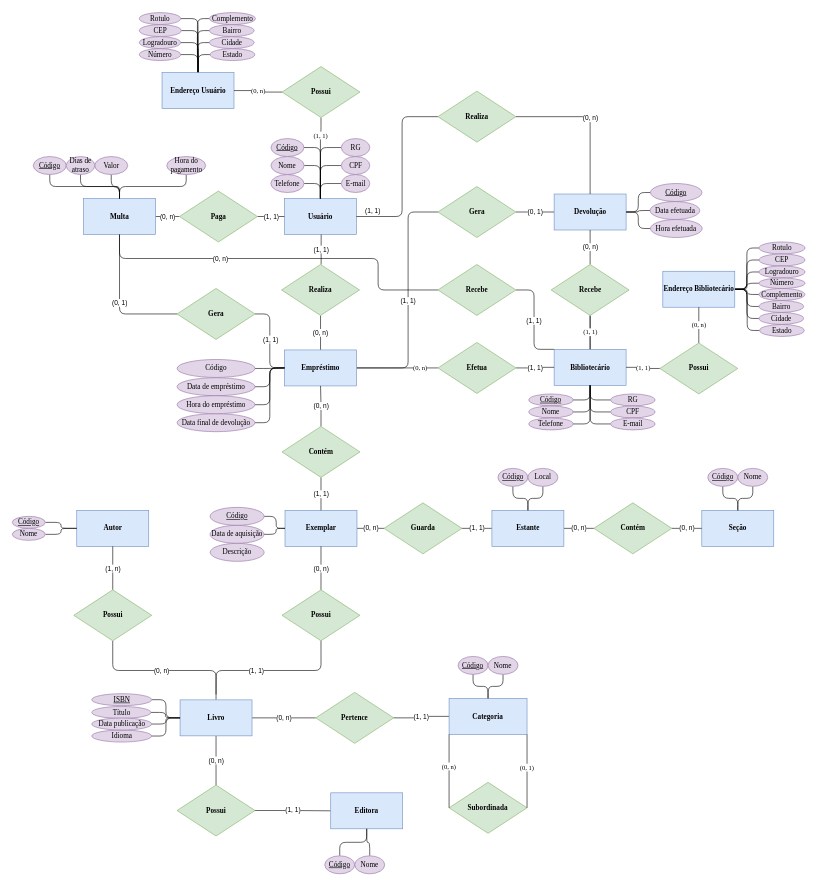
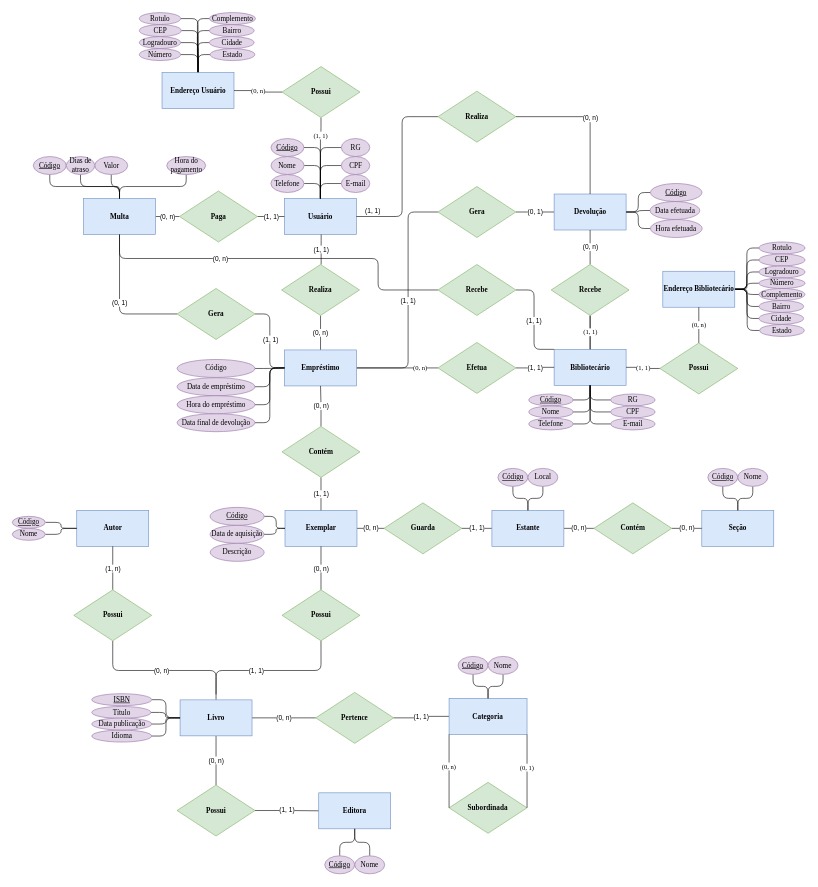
(367, 811) -> (355, 811)
